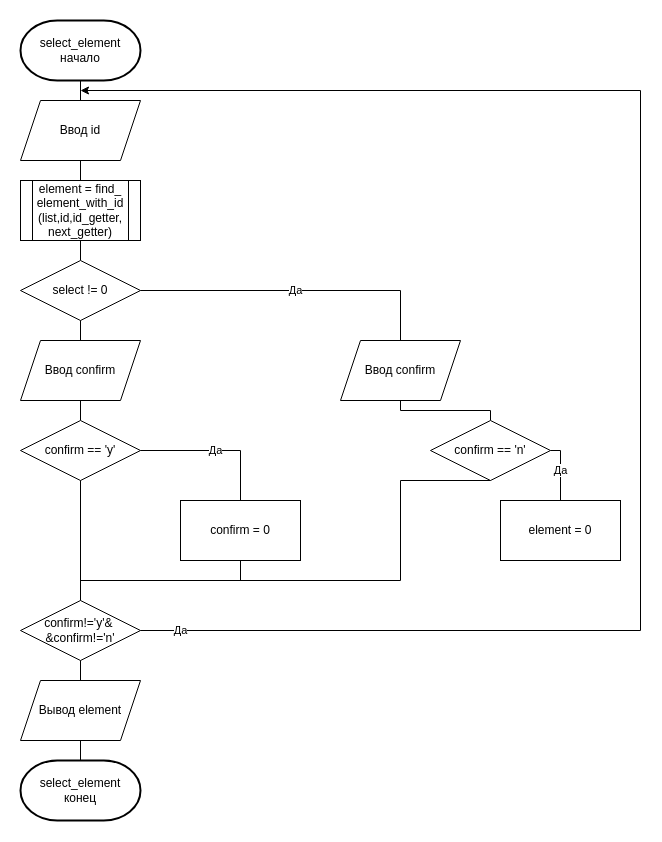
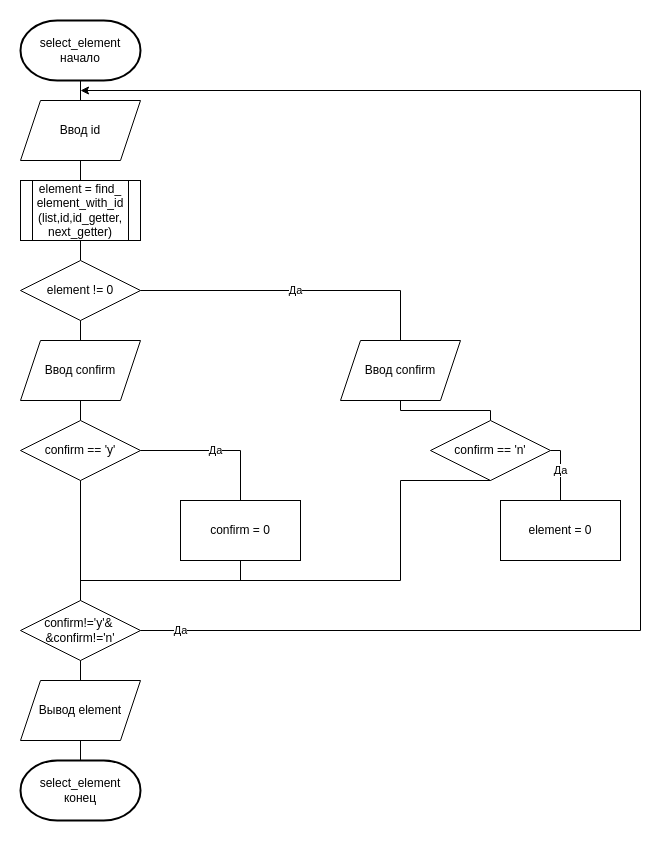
(81, 291) -> (81, 291)
